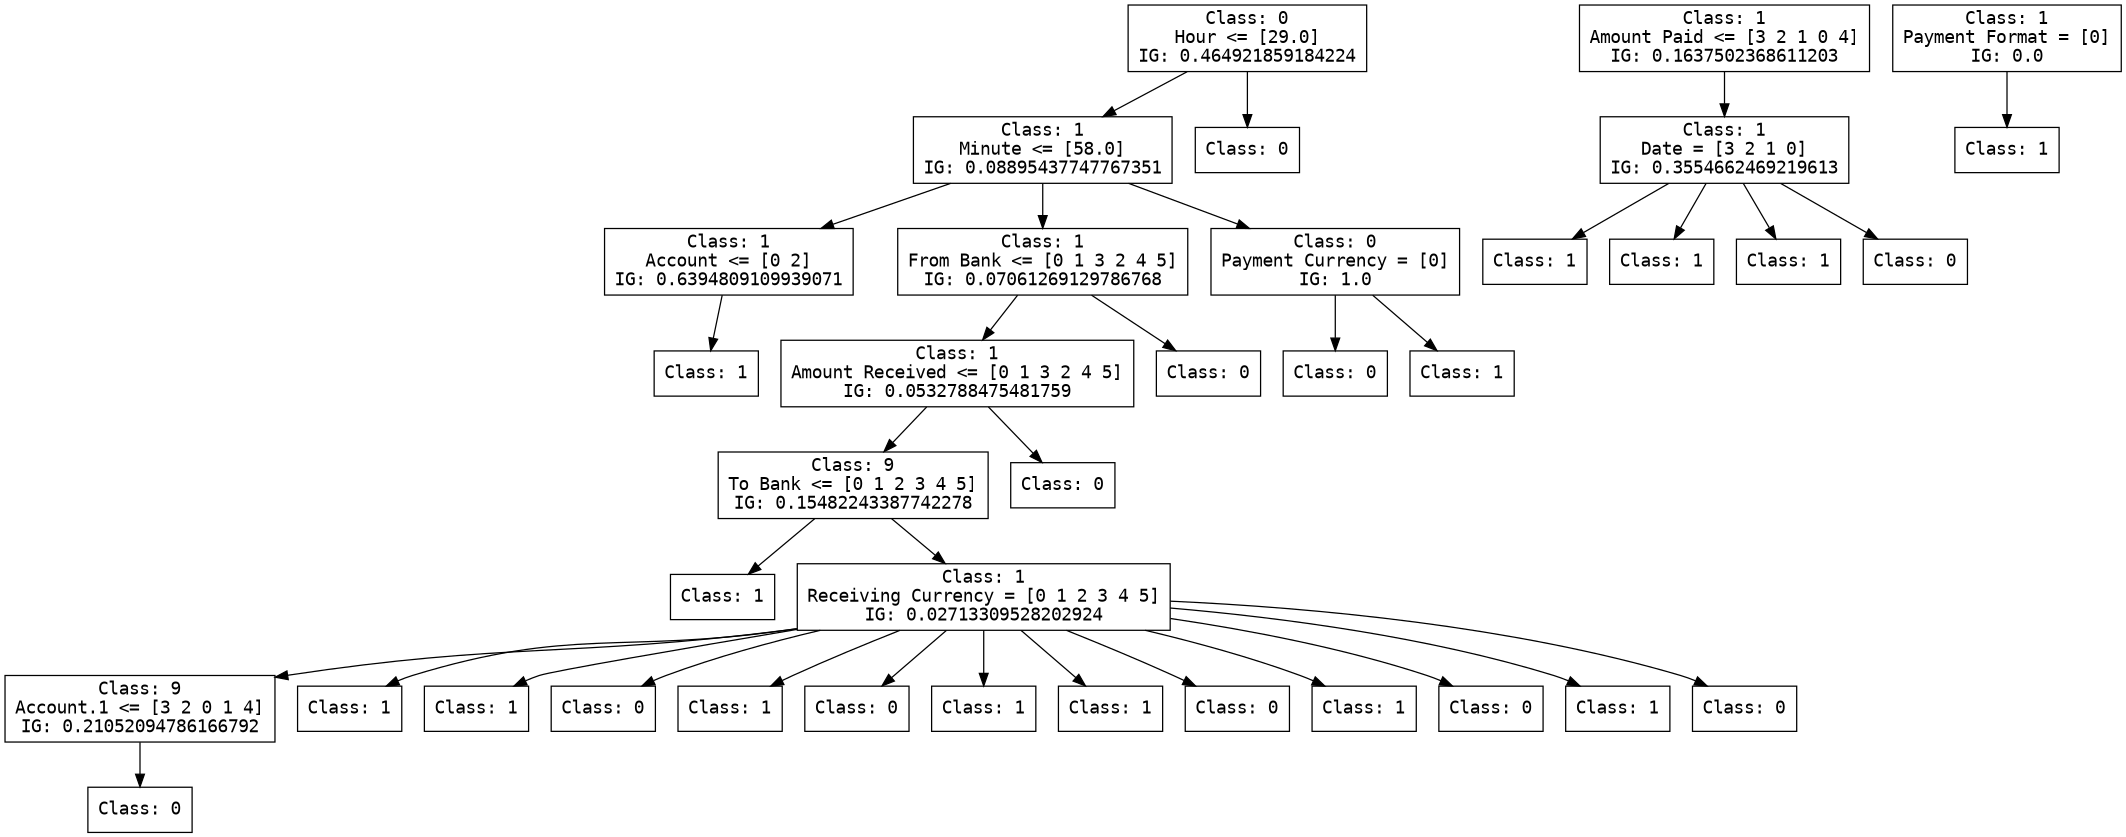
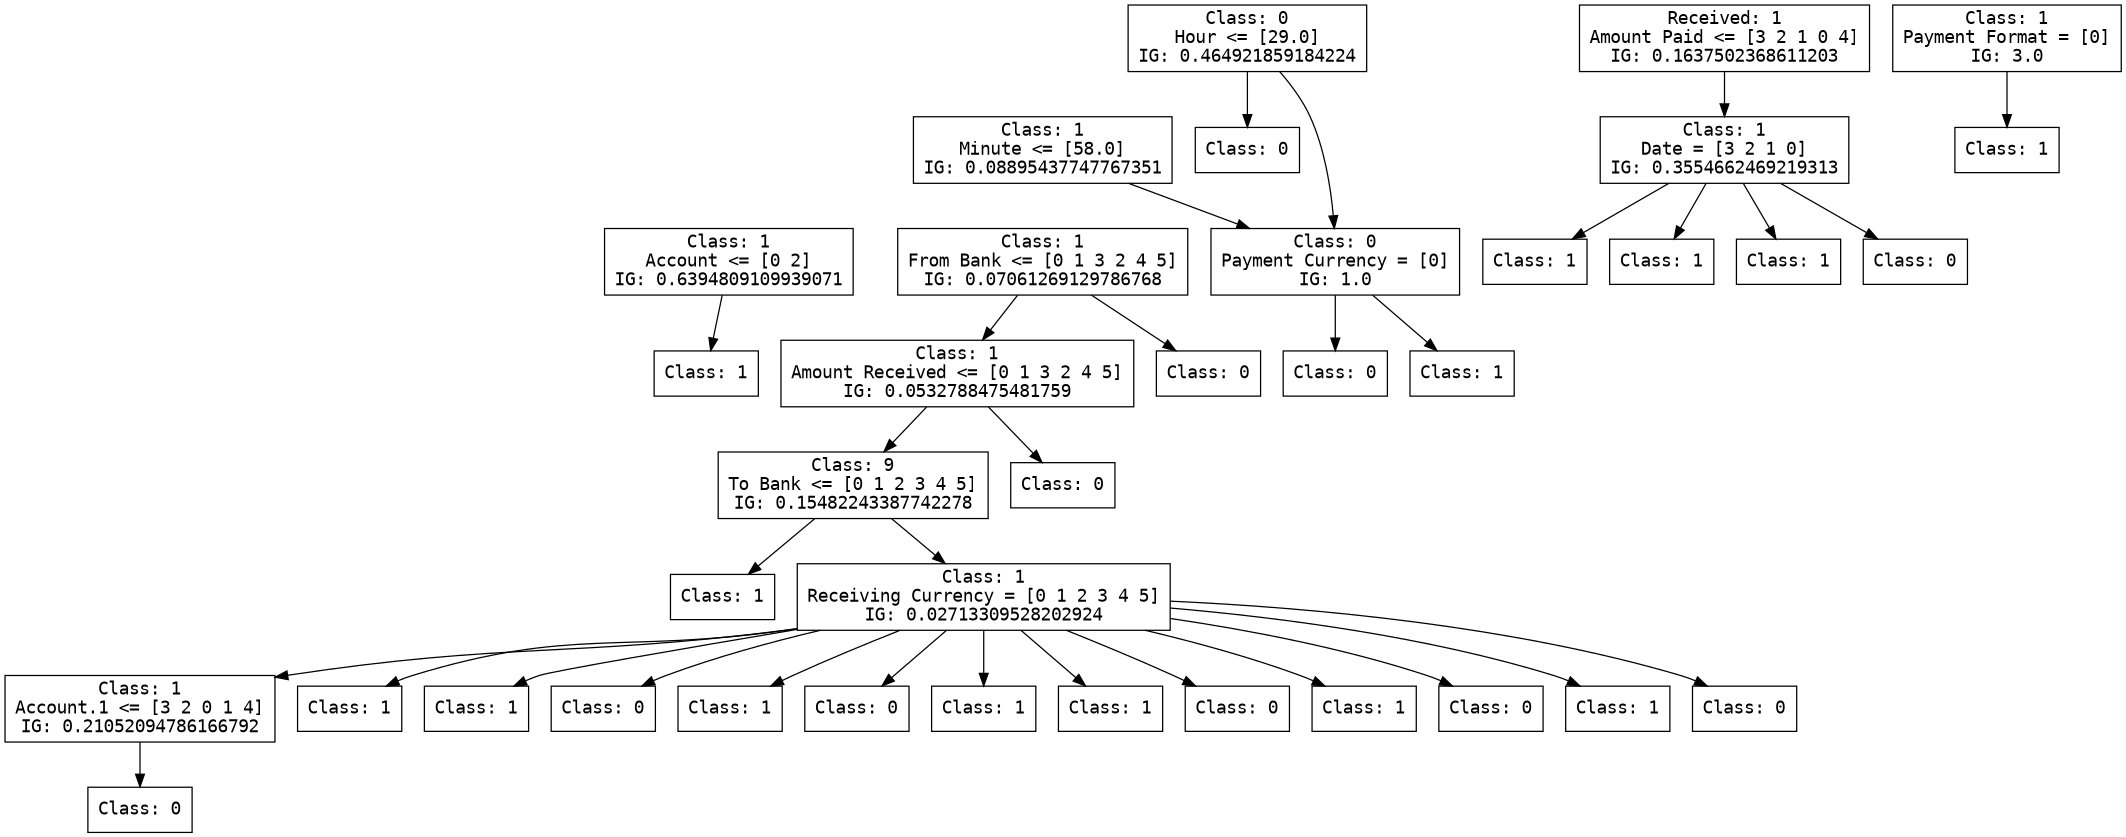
(1725, 38) -> (1725, 38)
(2007, 38) -> (2007, 38)
(1151, 91) -> (1319, 139)
(1725, 150) -> (1725, 150)
(1043, 199) -> none
(892, 204) -> none
(140, 709) -> (140, 709)
